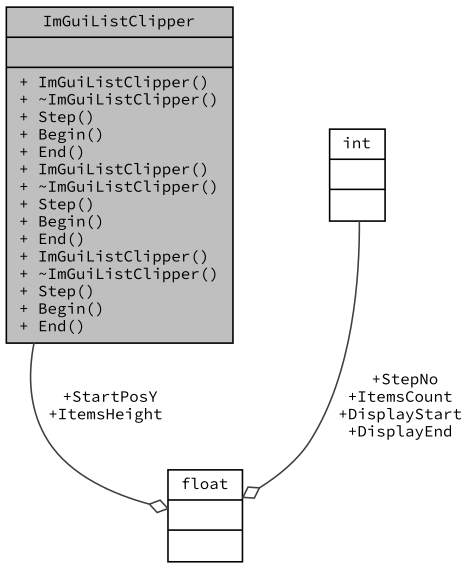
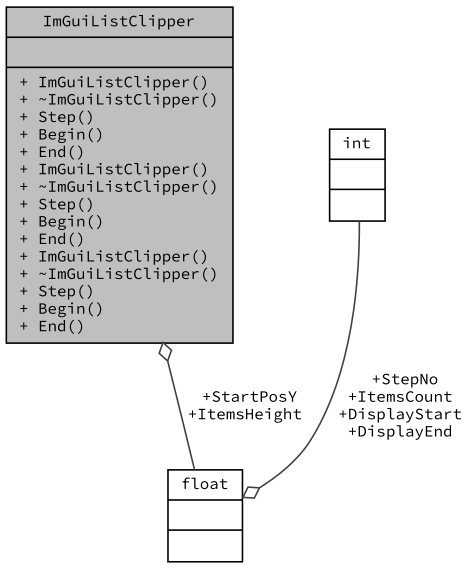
(54, 449) -> (181, 416)
